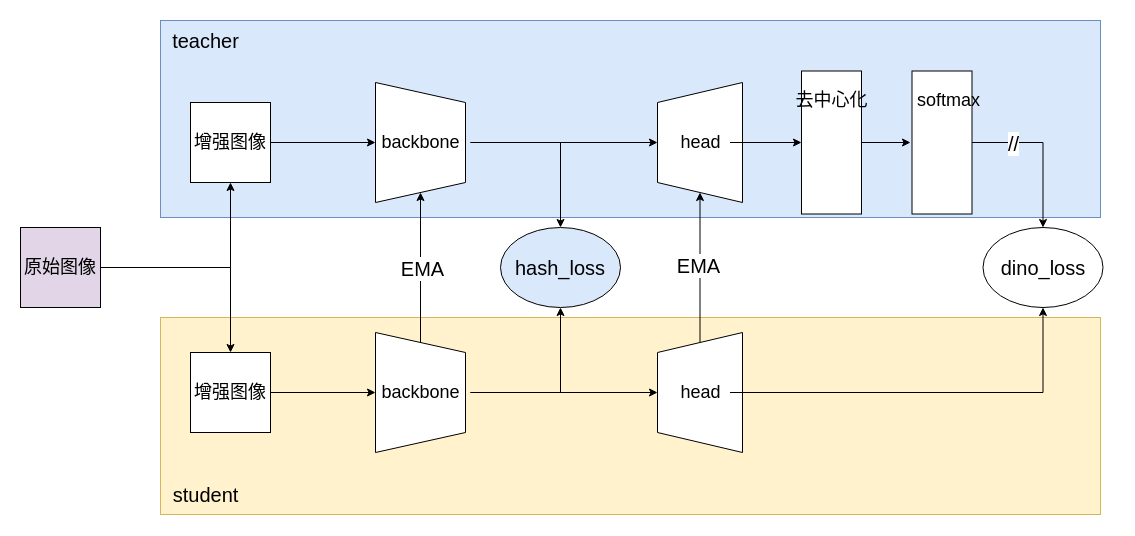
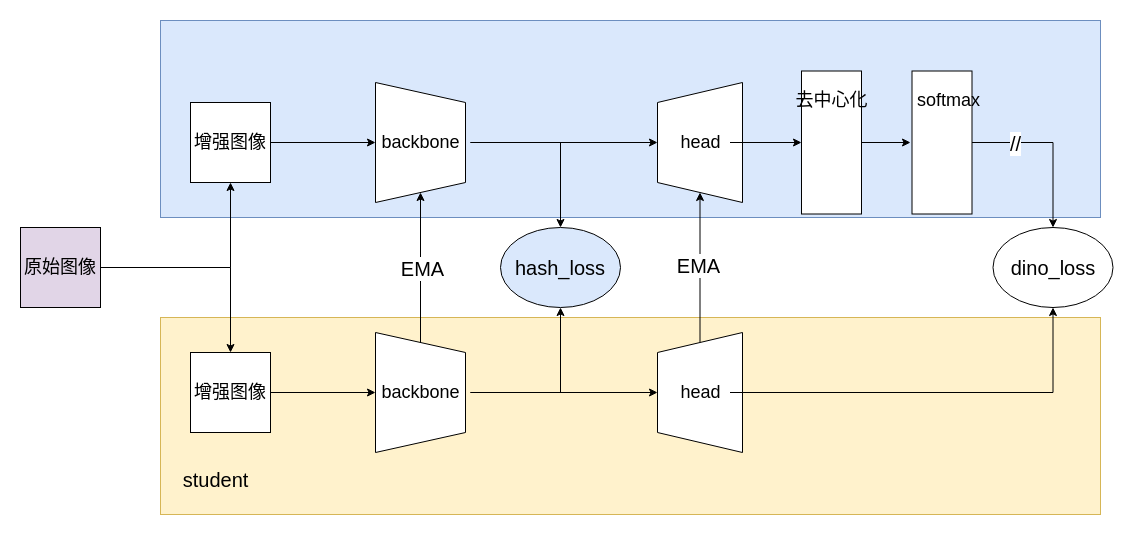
(206, 41) -> none
(1043, 268) -> (1053, 268)
(206, 495) -> (216, 480)
